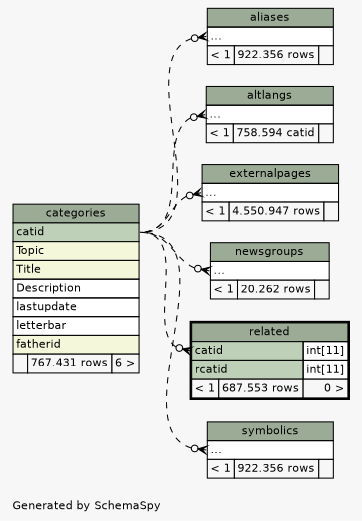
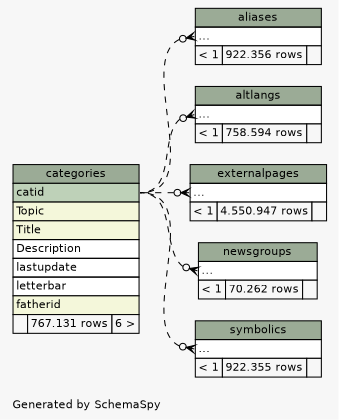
(276, 133) -> (265, 133)
(276, 289) -> (264, 289)
(270, 360) -> none
(70, 363) -> (70, 323)
(277, 468) -> (265, 367)
